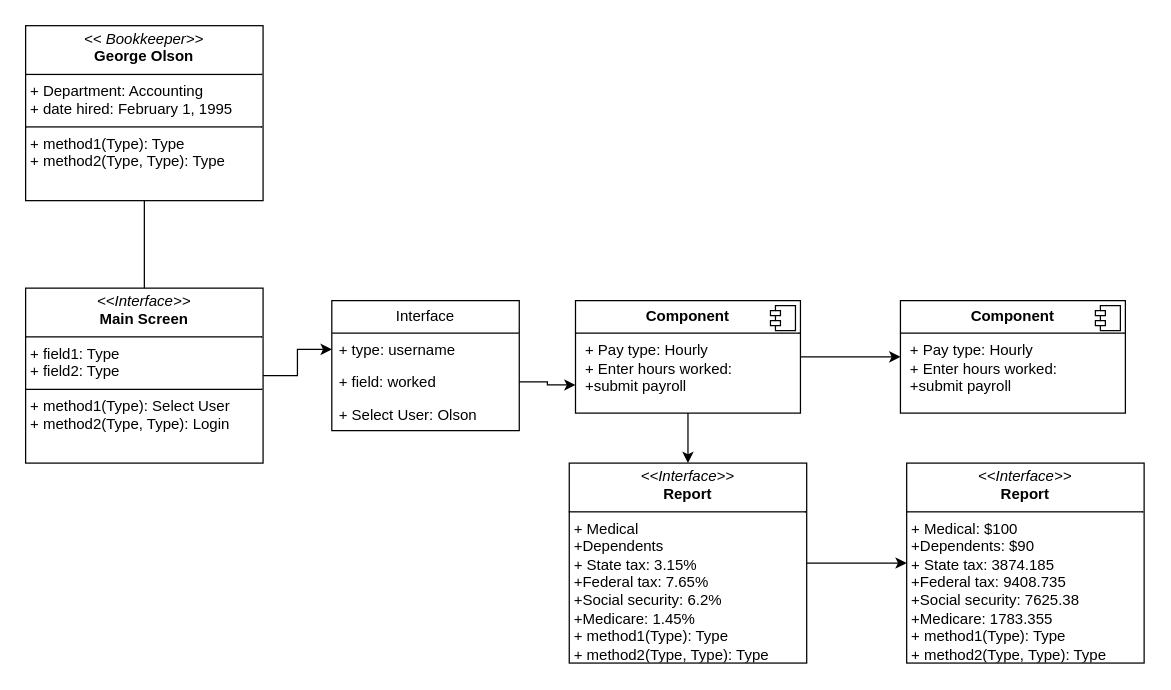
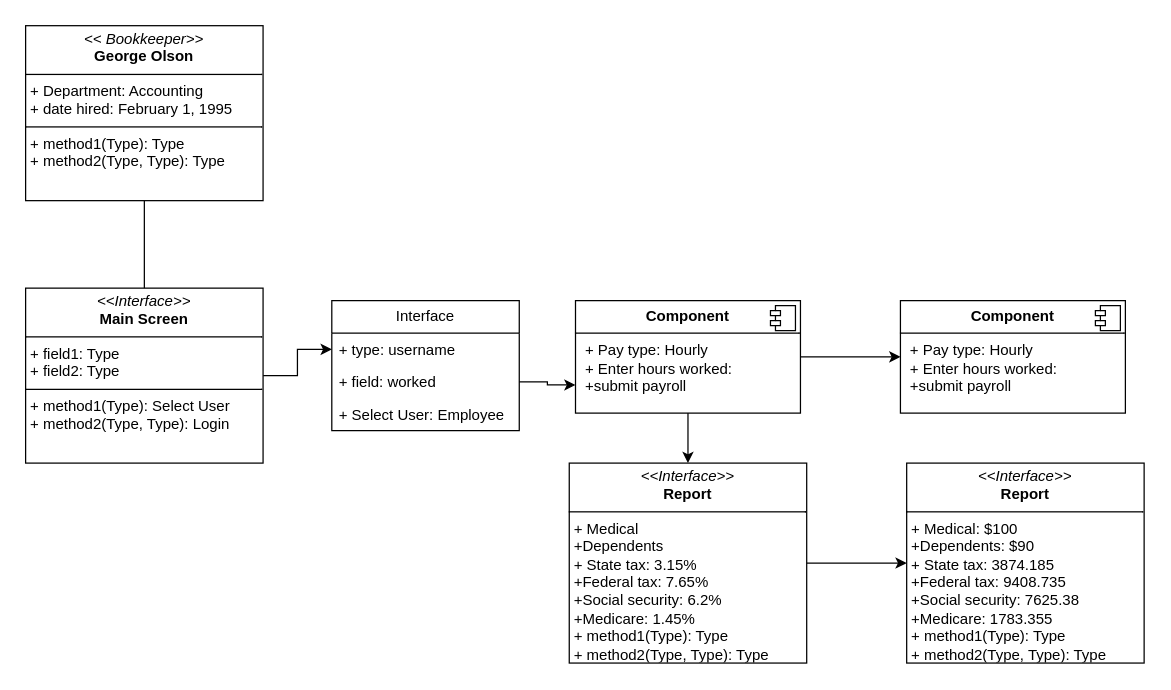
(412, 416) -> (424, 416)
